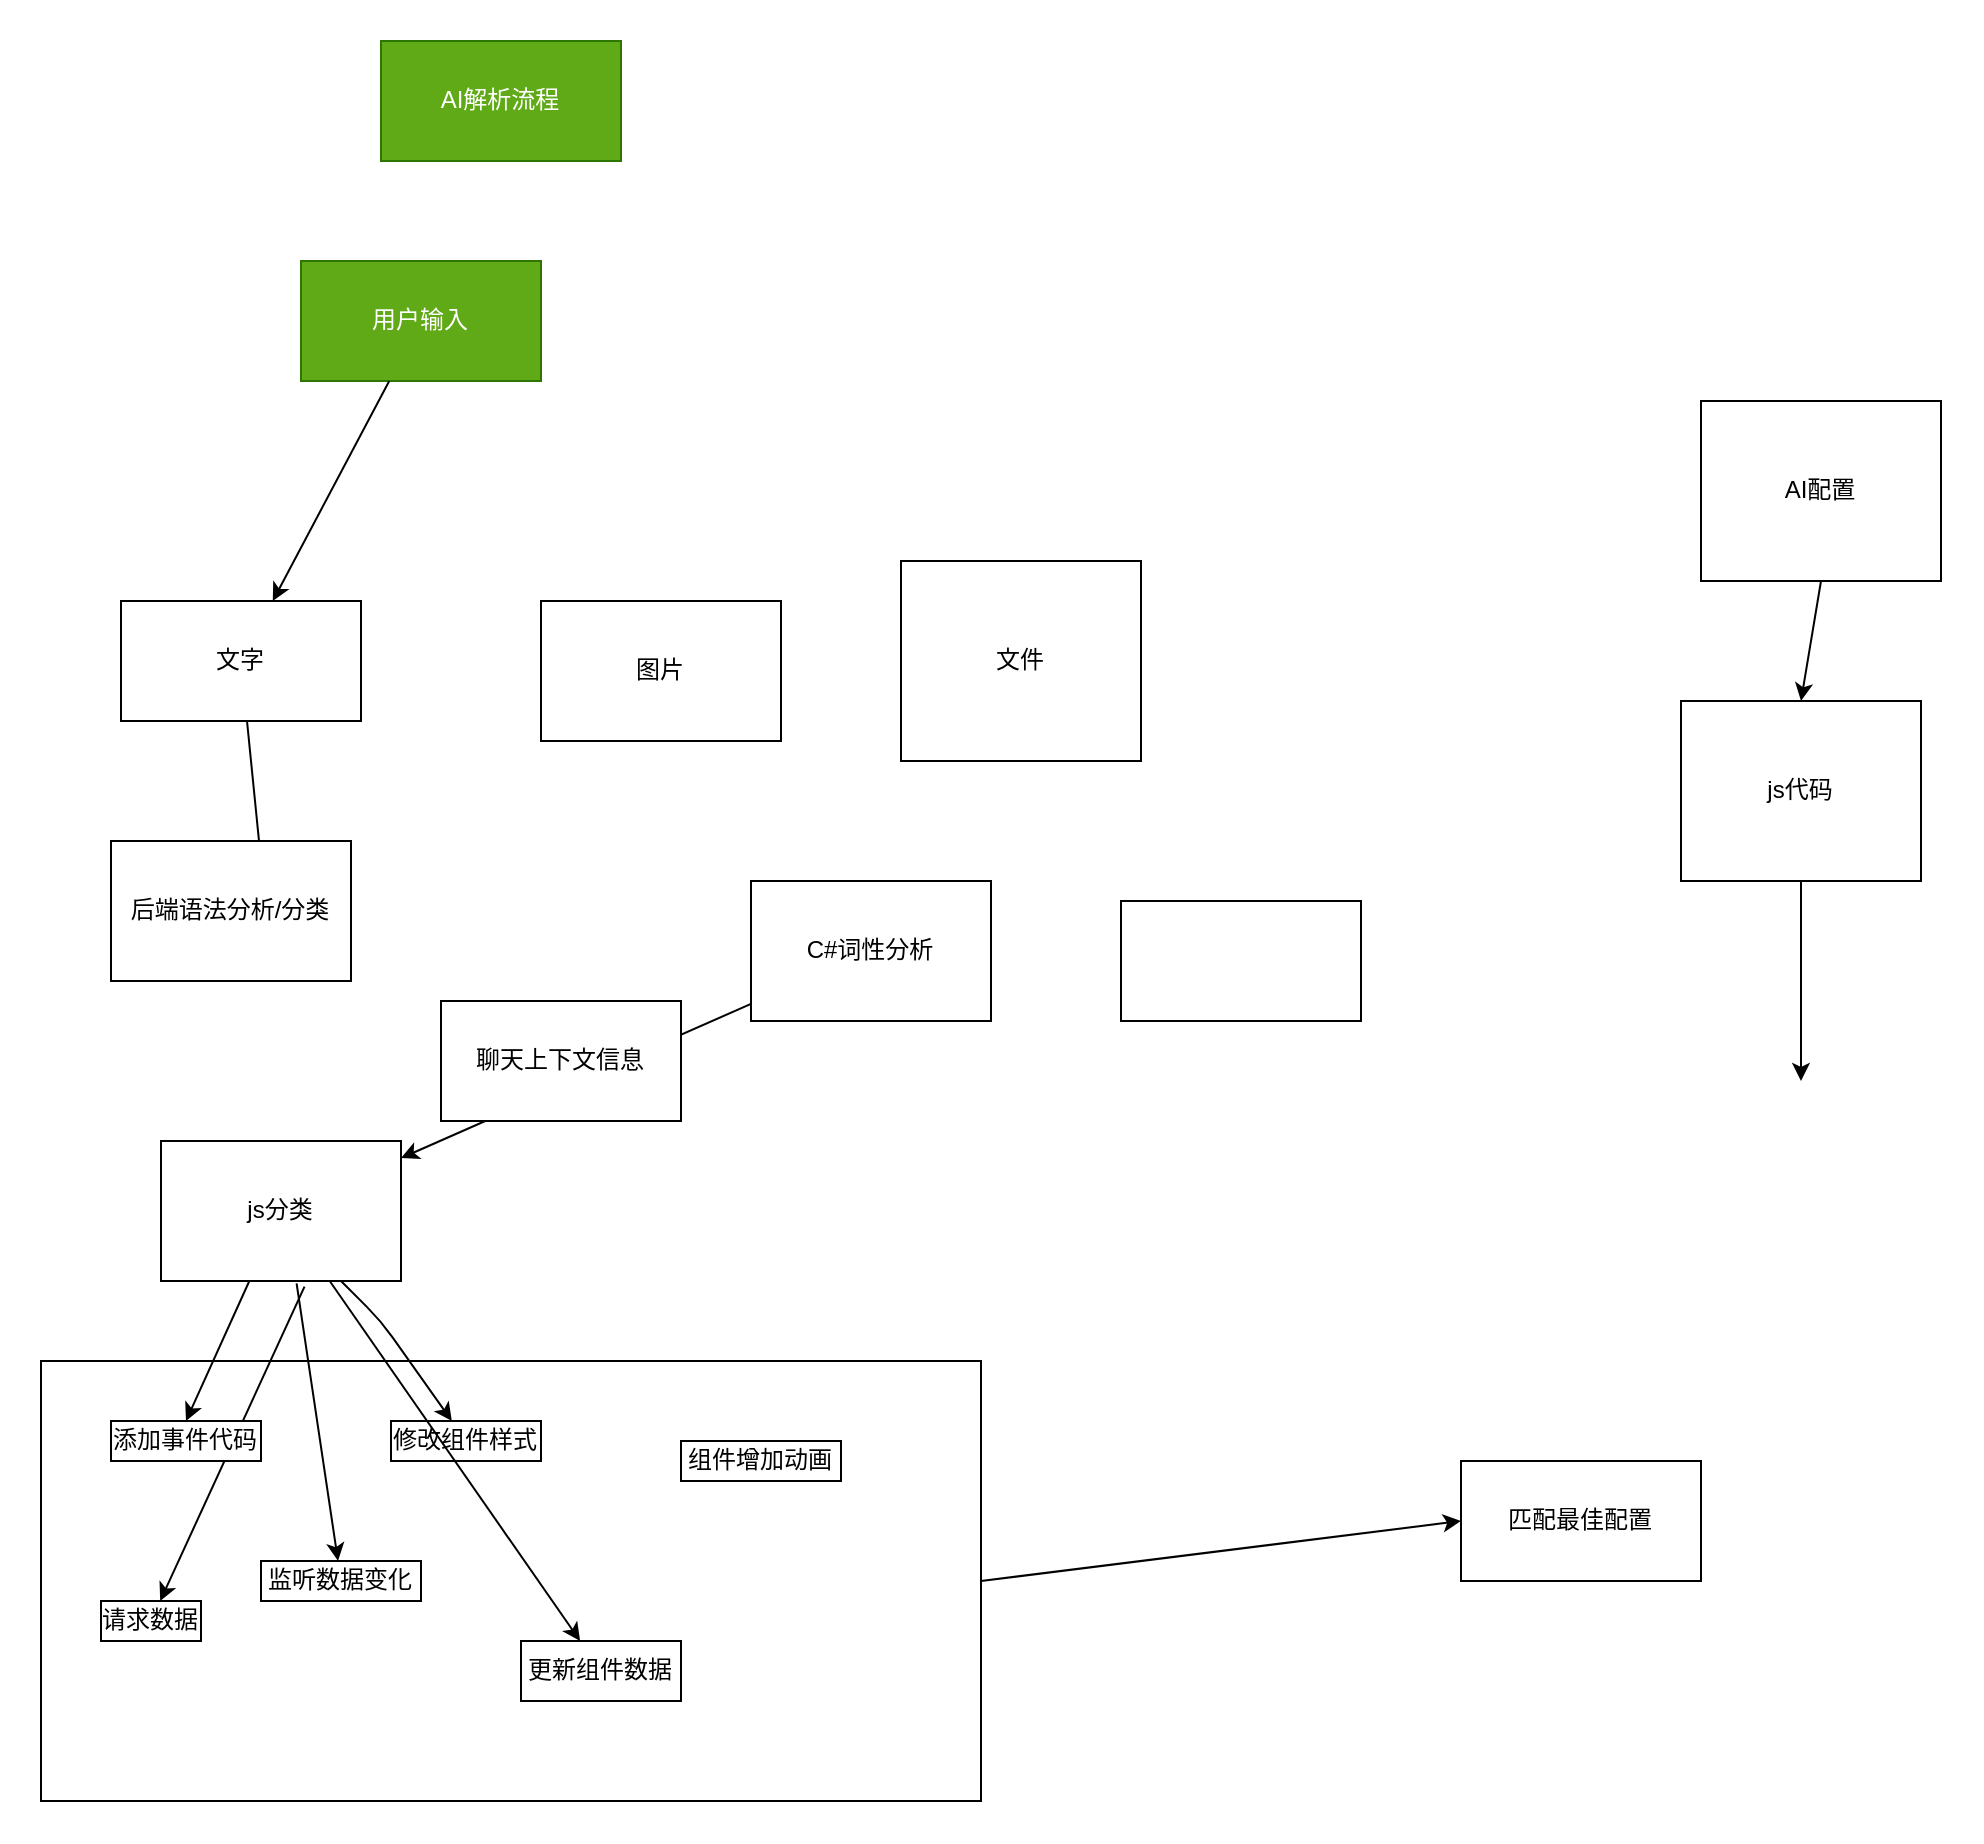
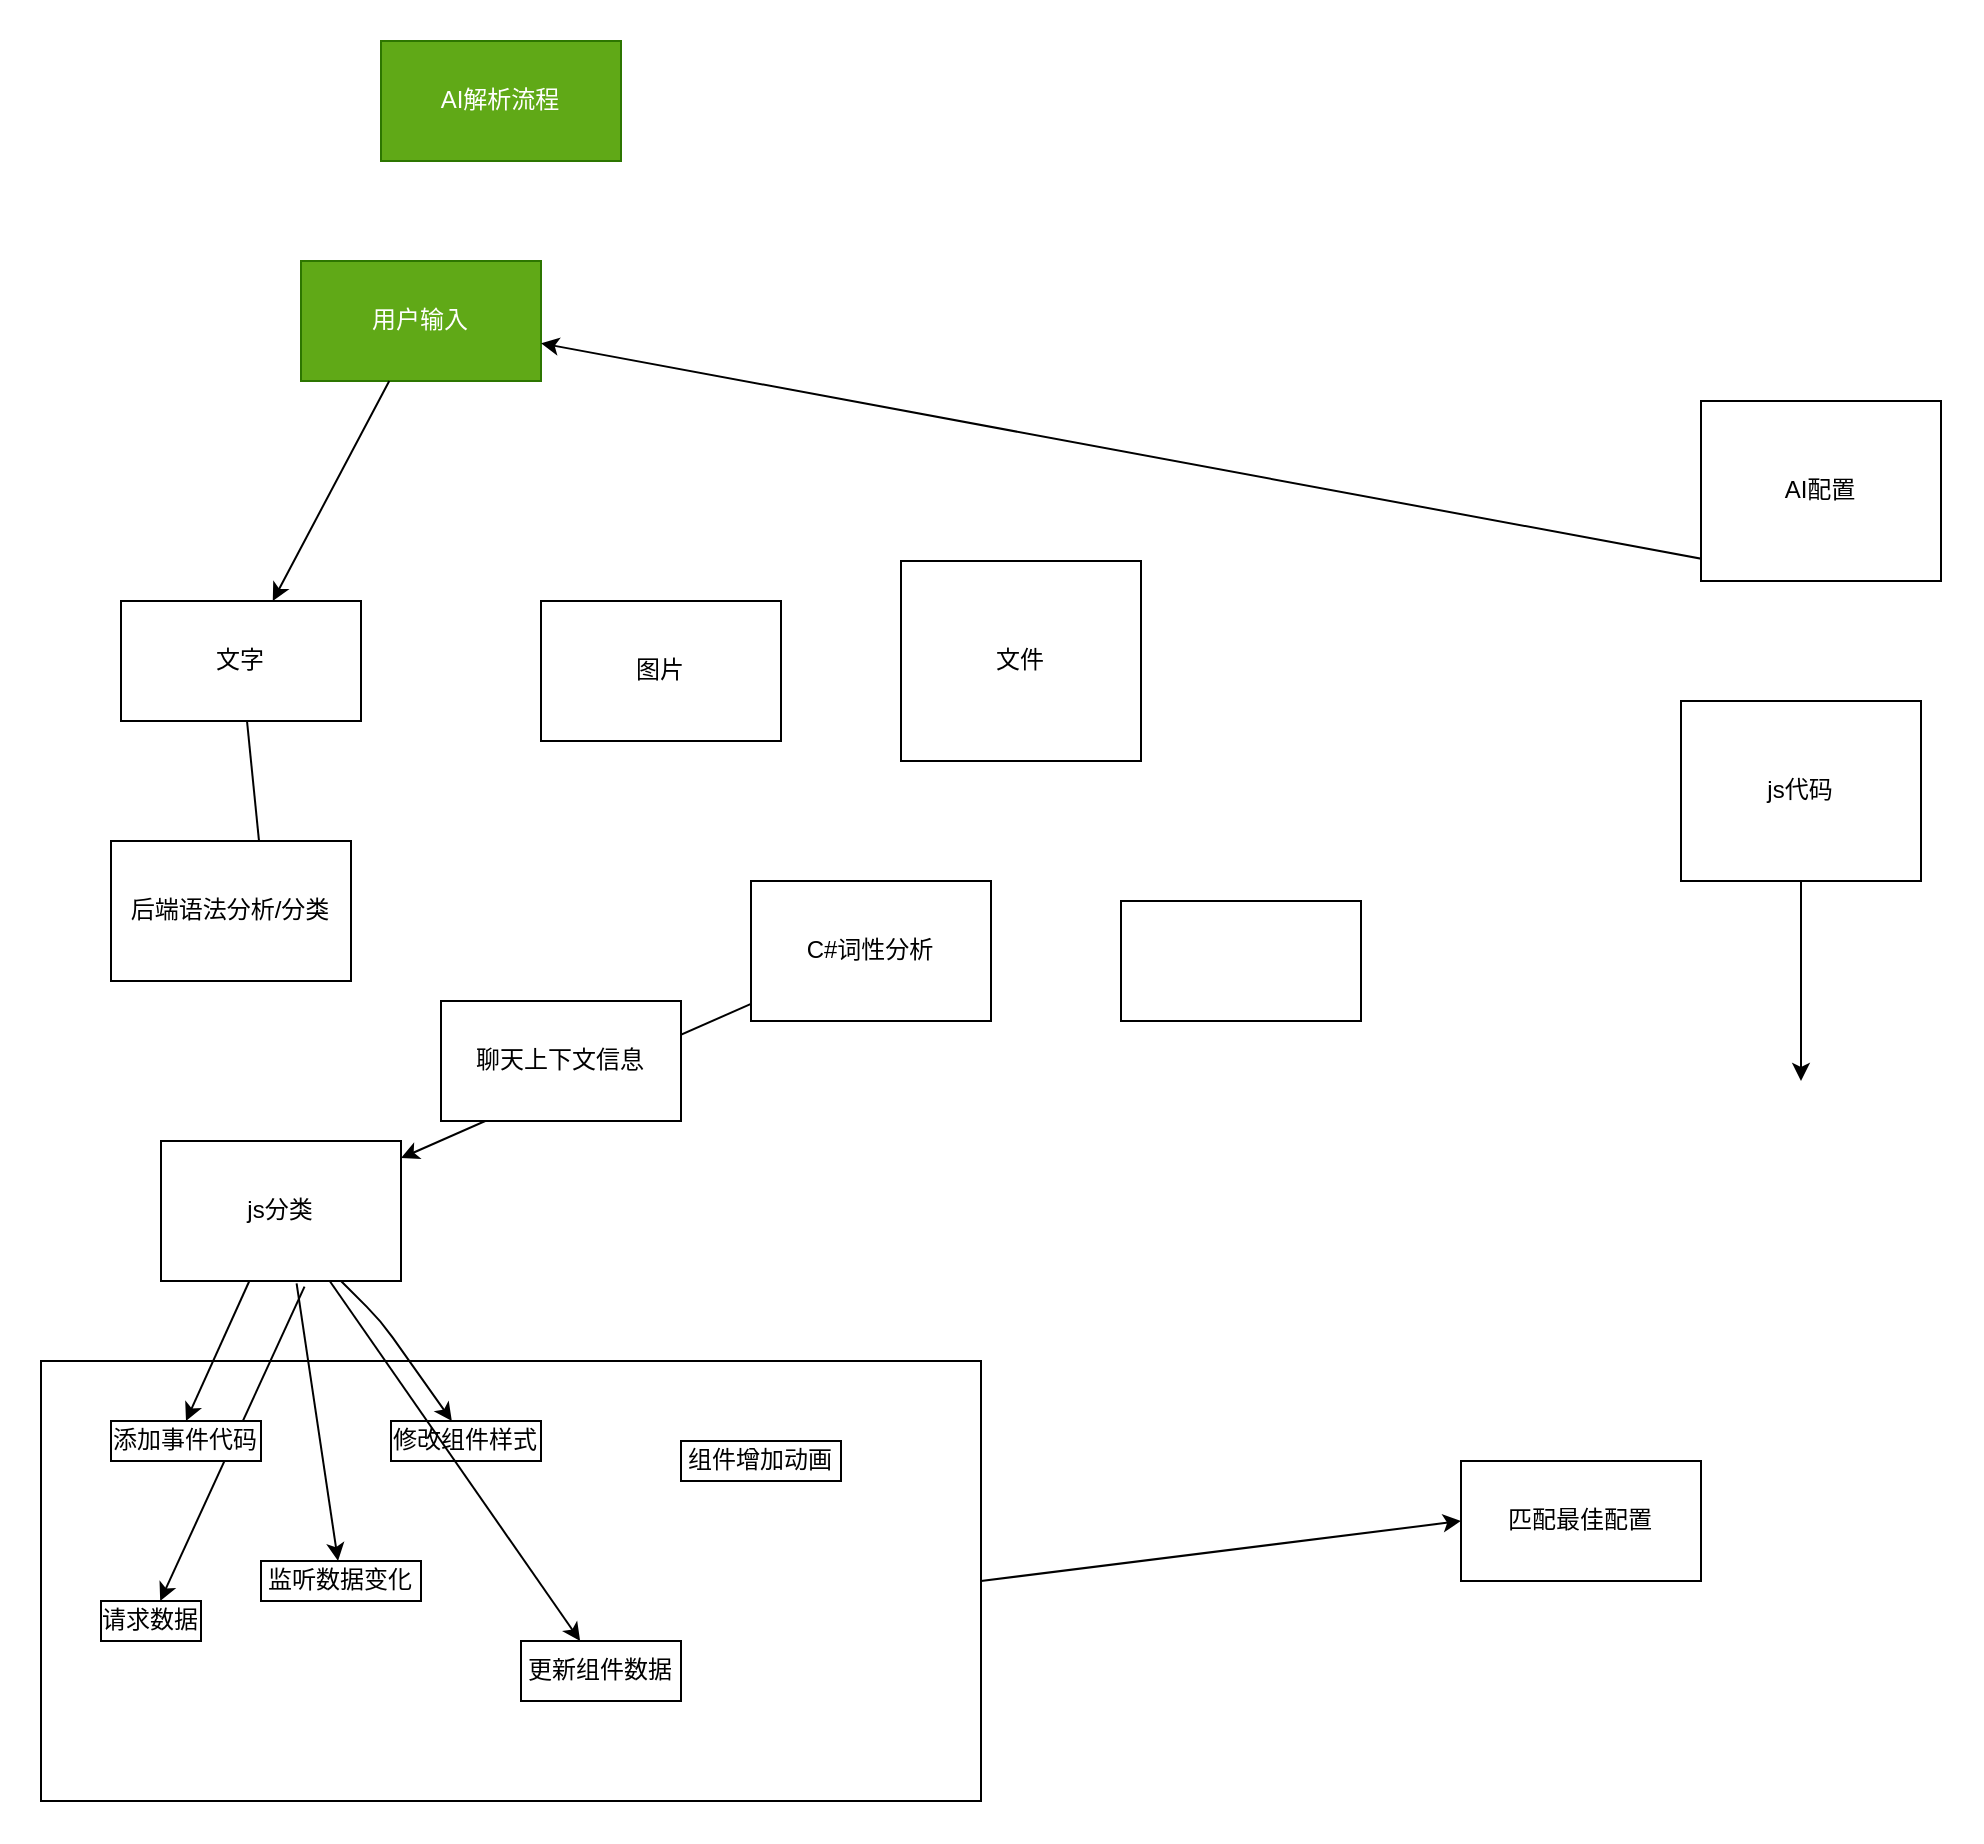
(1812, 635) -> (1128, 452)
